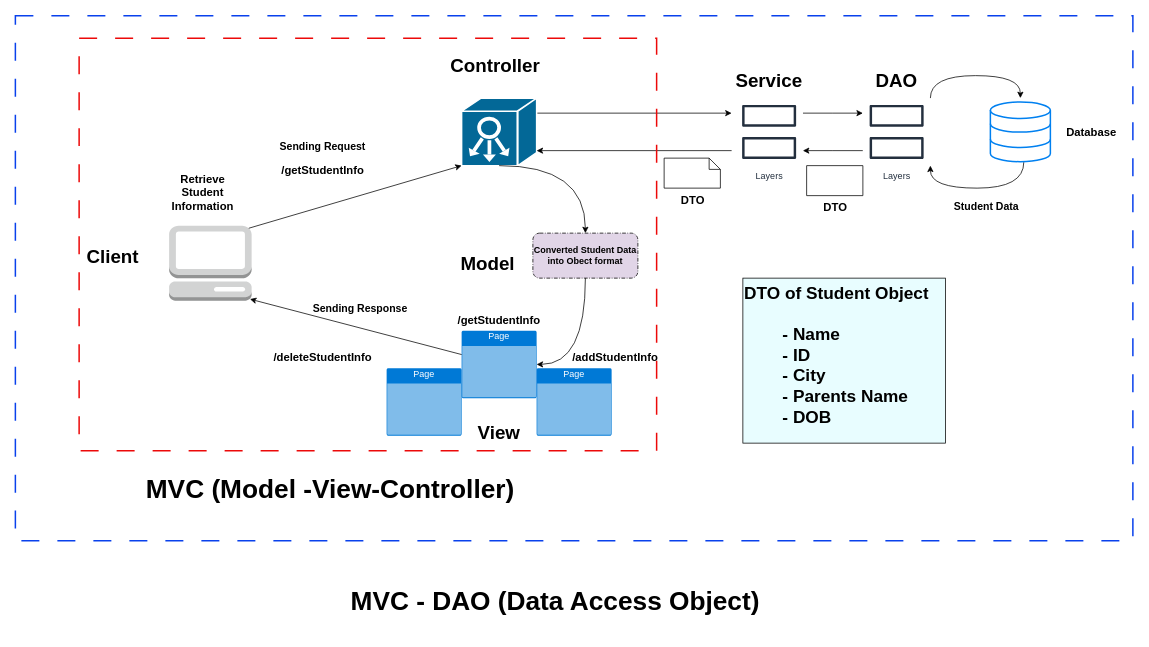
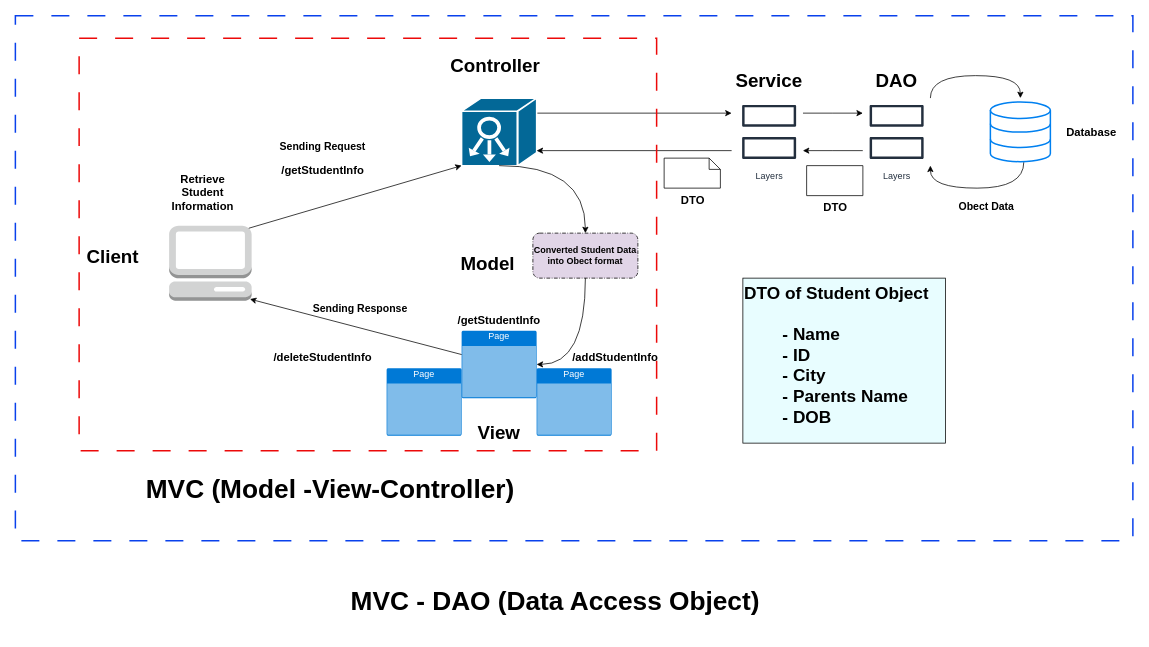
(987, 207) -> (987, 207)
